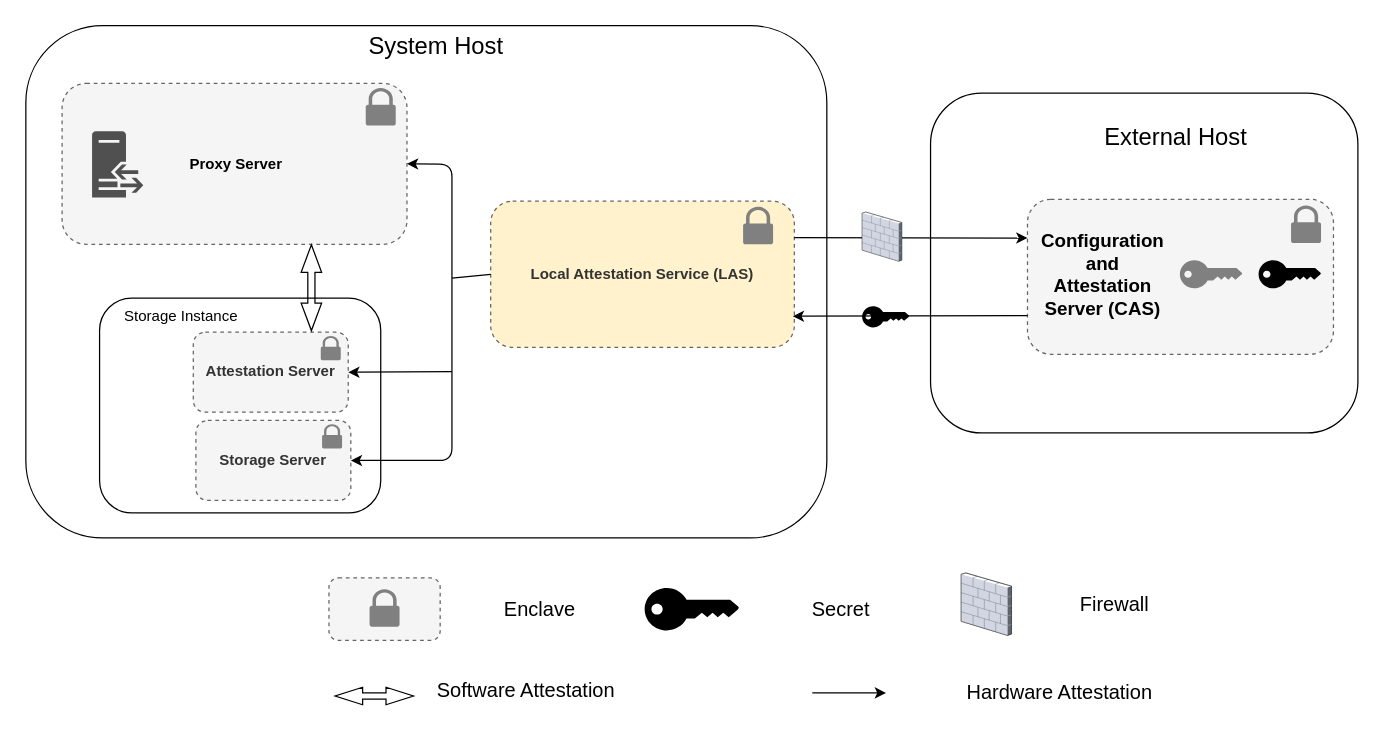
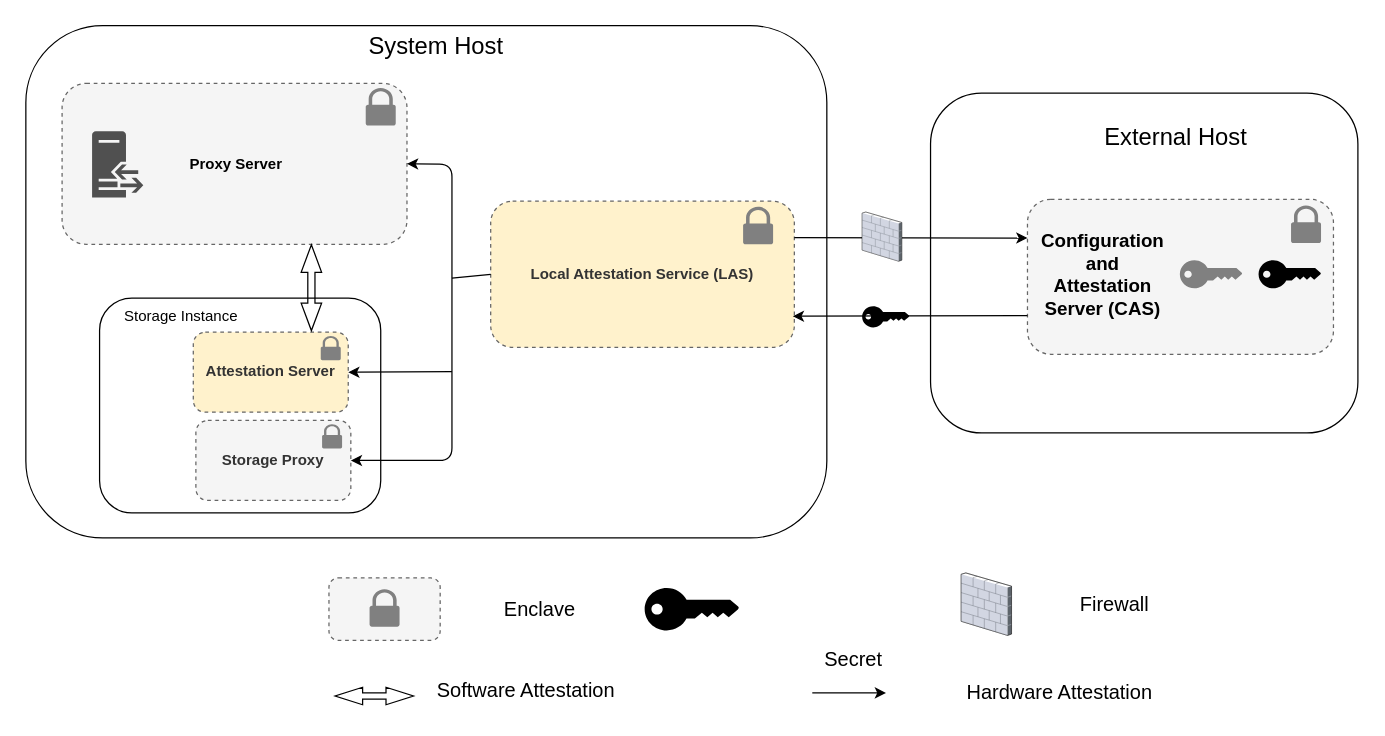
(271, 372) -> (271, 372)
(273, 461) -> (273, 461)
(840, 609) -> (853, 659)
